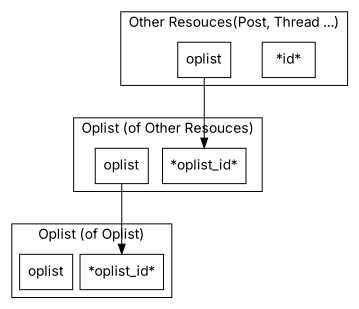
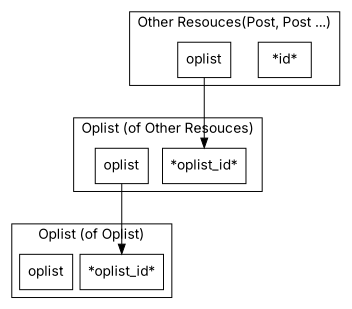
(234, 23) -> (235, 23)
